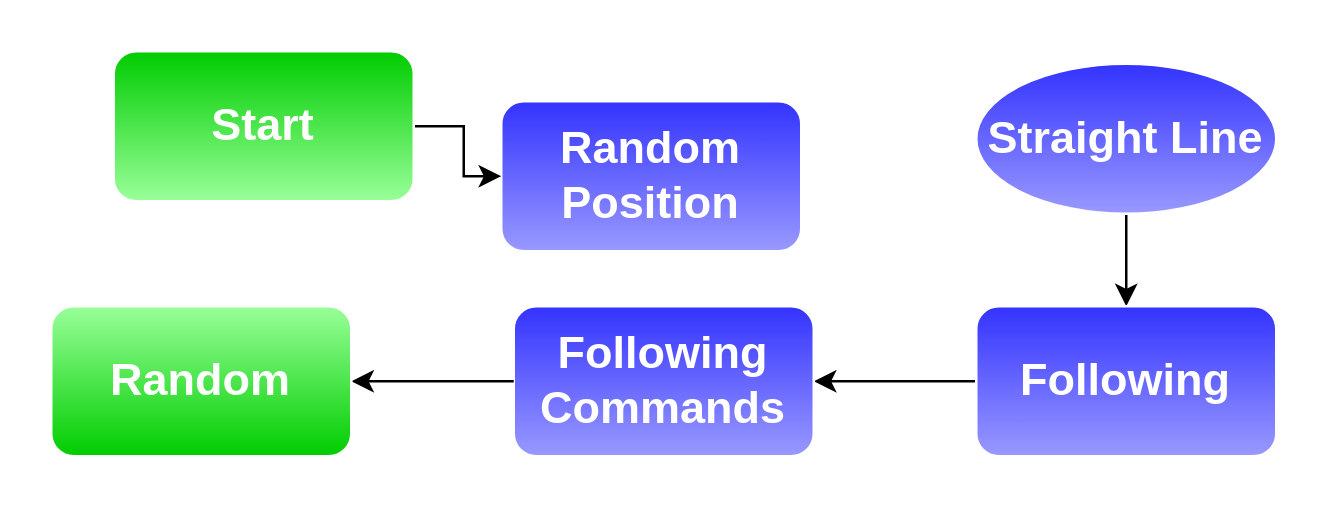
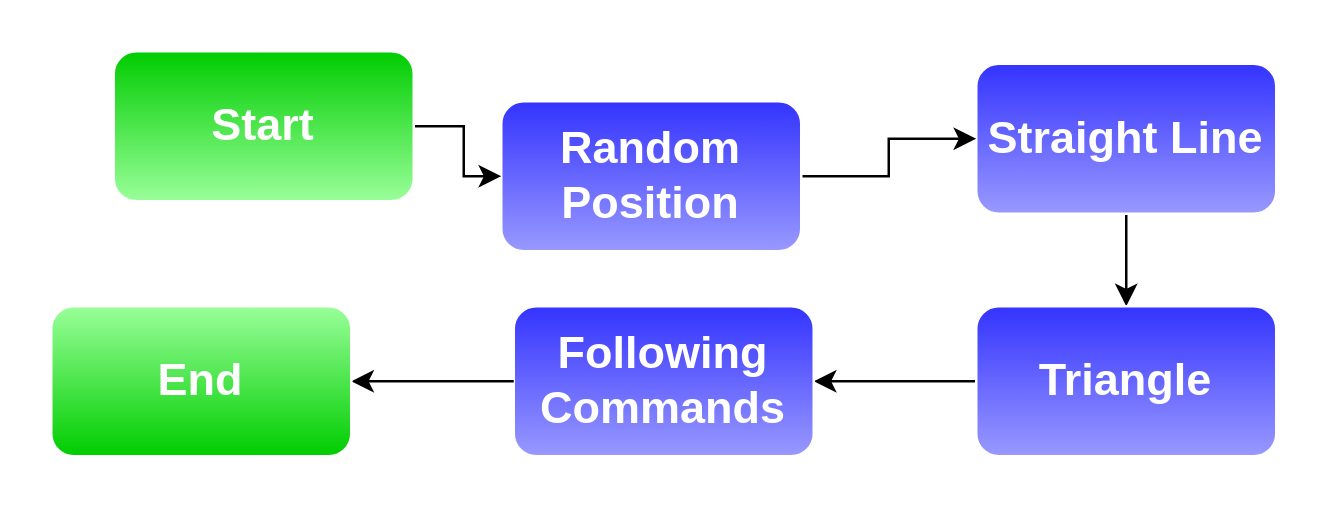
(1126, 139) -> (1126, 139)
none -> (889, 166)
(201, 381) -> (201, 381)
(1126, 381) -> (1126, 381)
